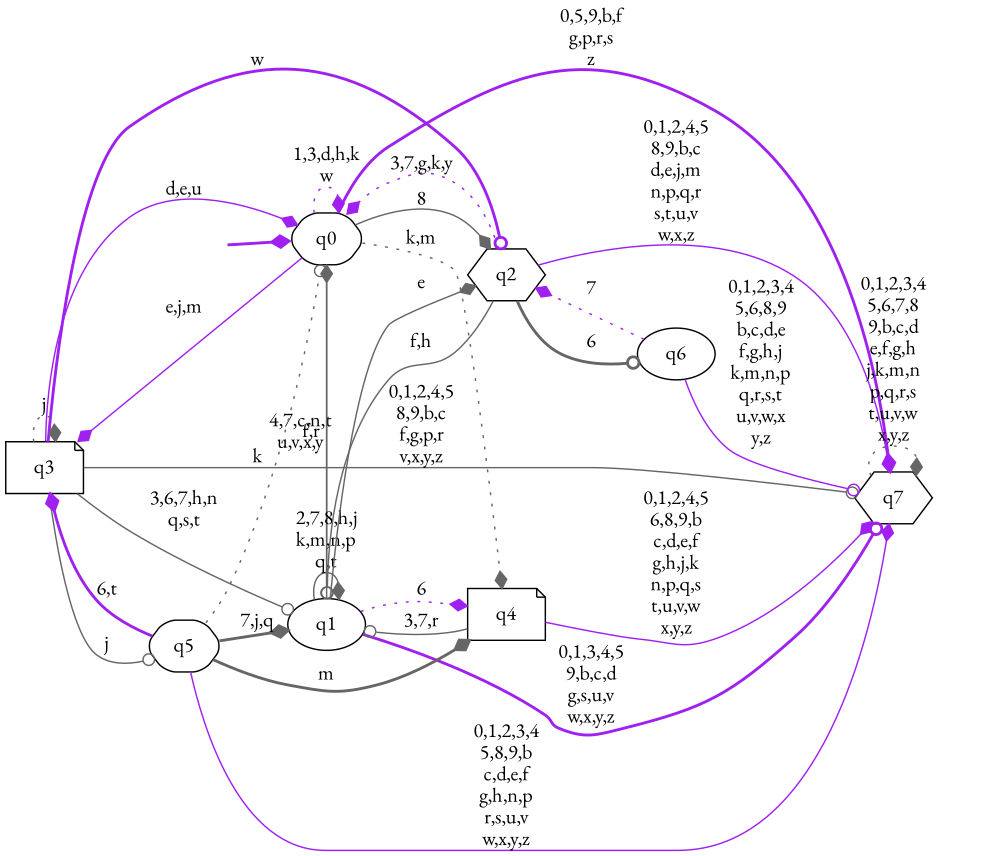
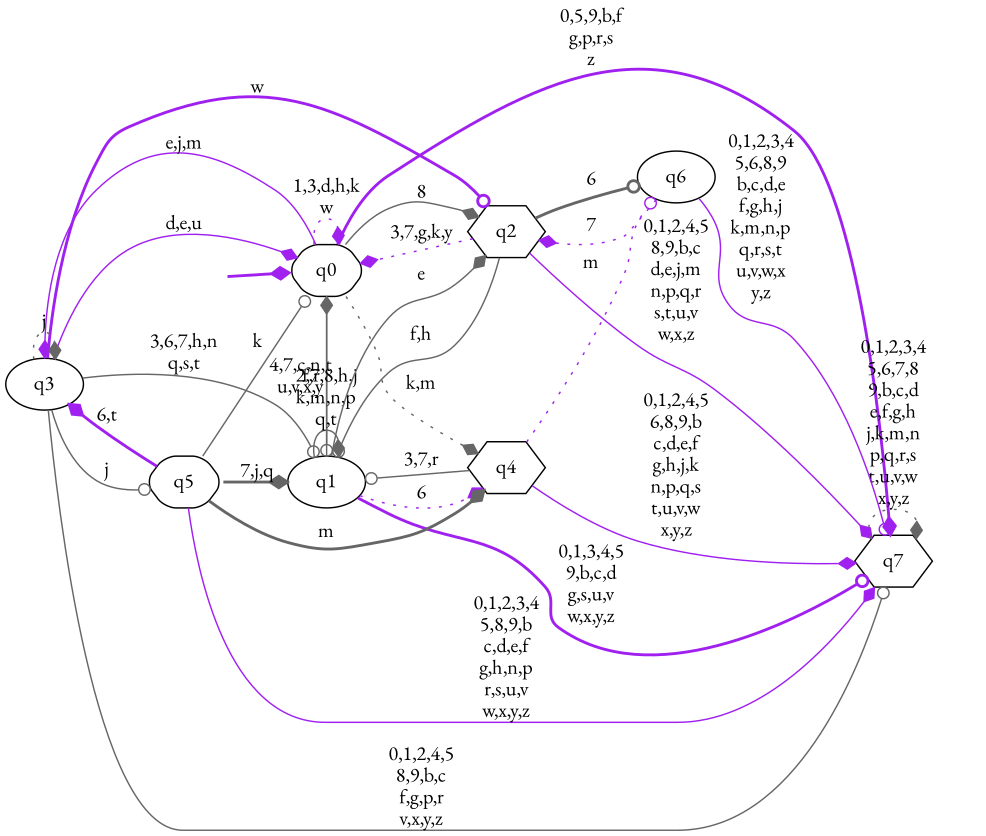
none -> (597, 330)
(278, 455) -> (252, 381)
(45, 468) -> (45, 384)
(506, 614) -> (506, 468)
